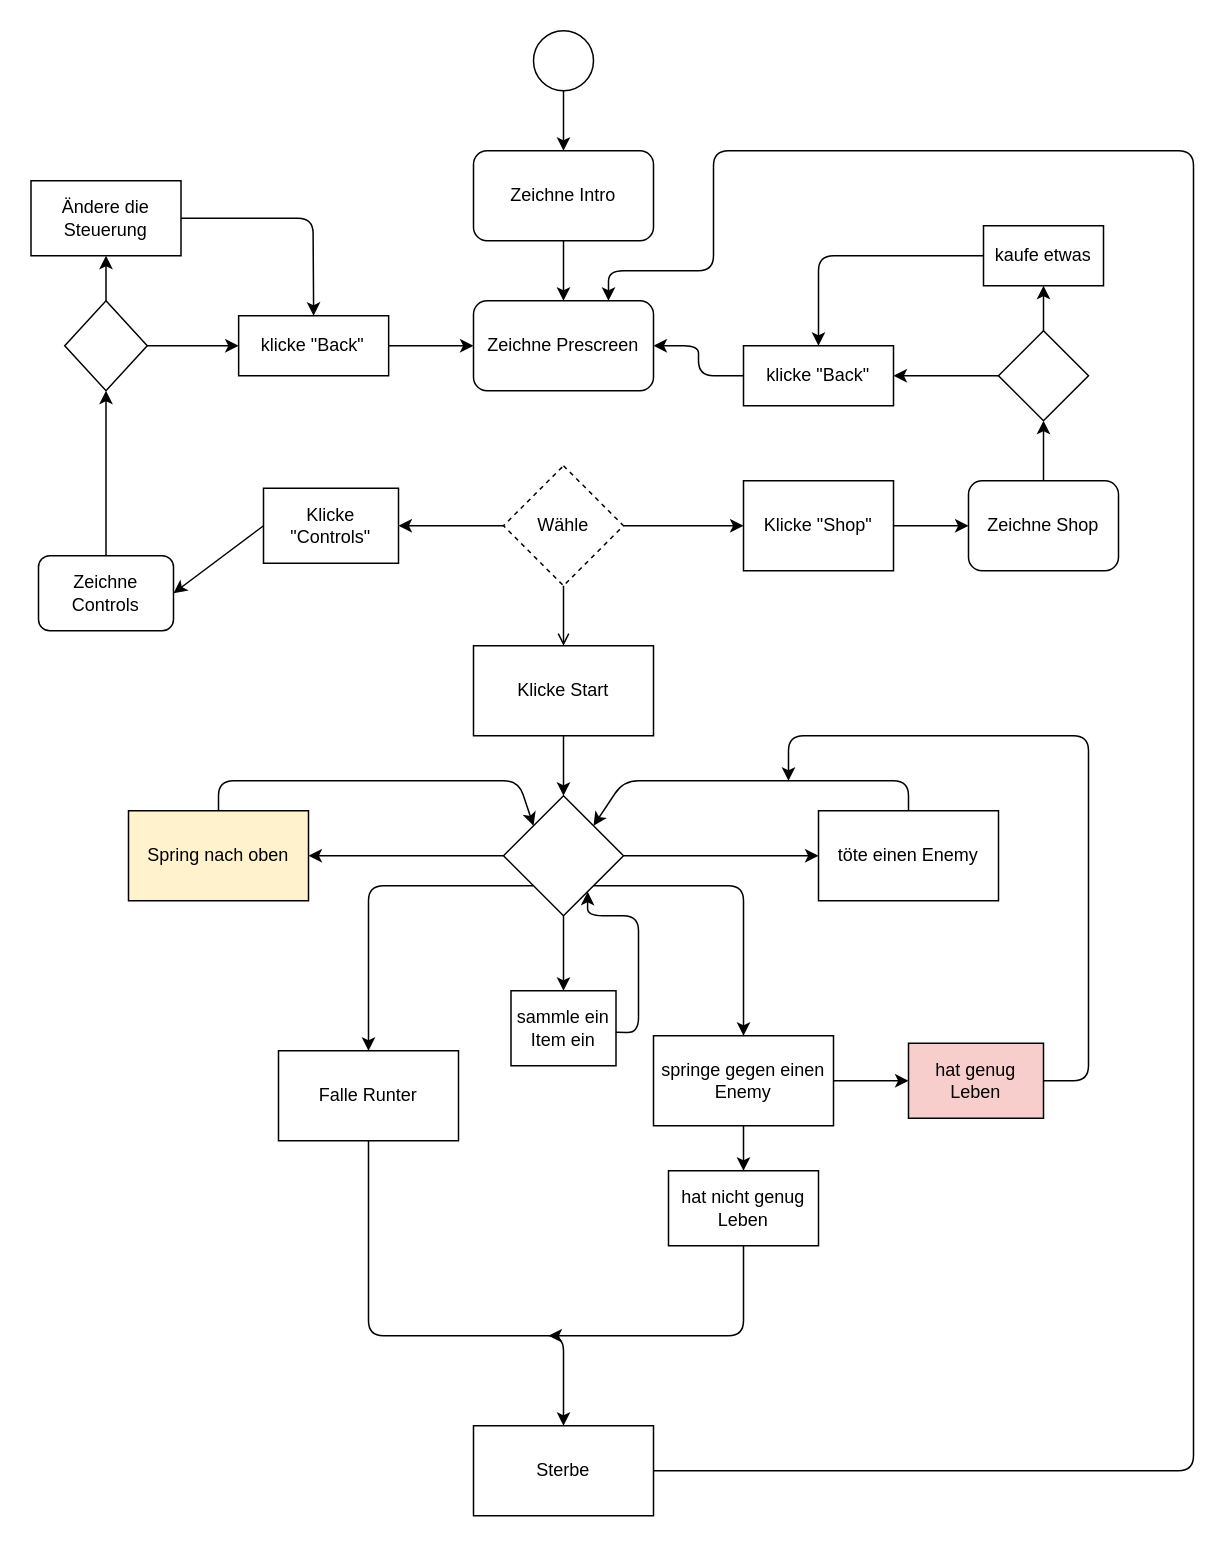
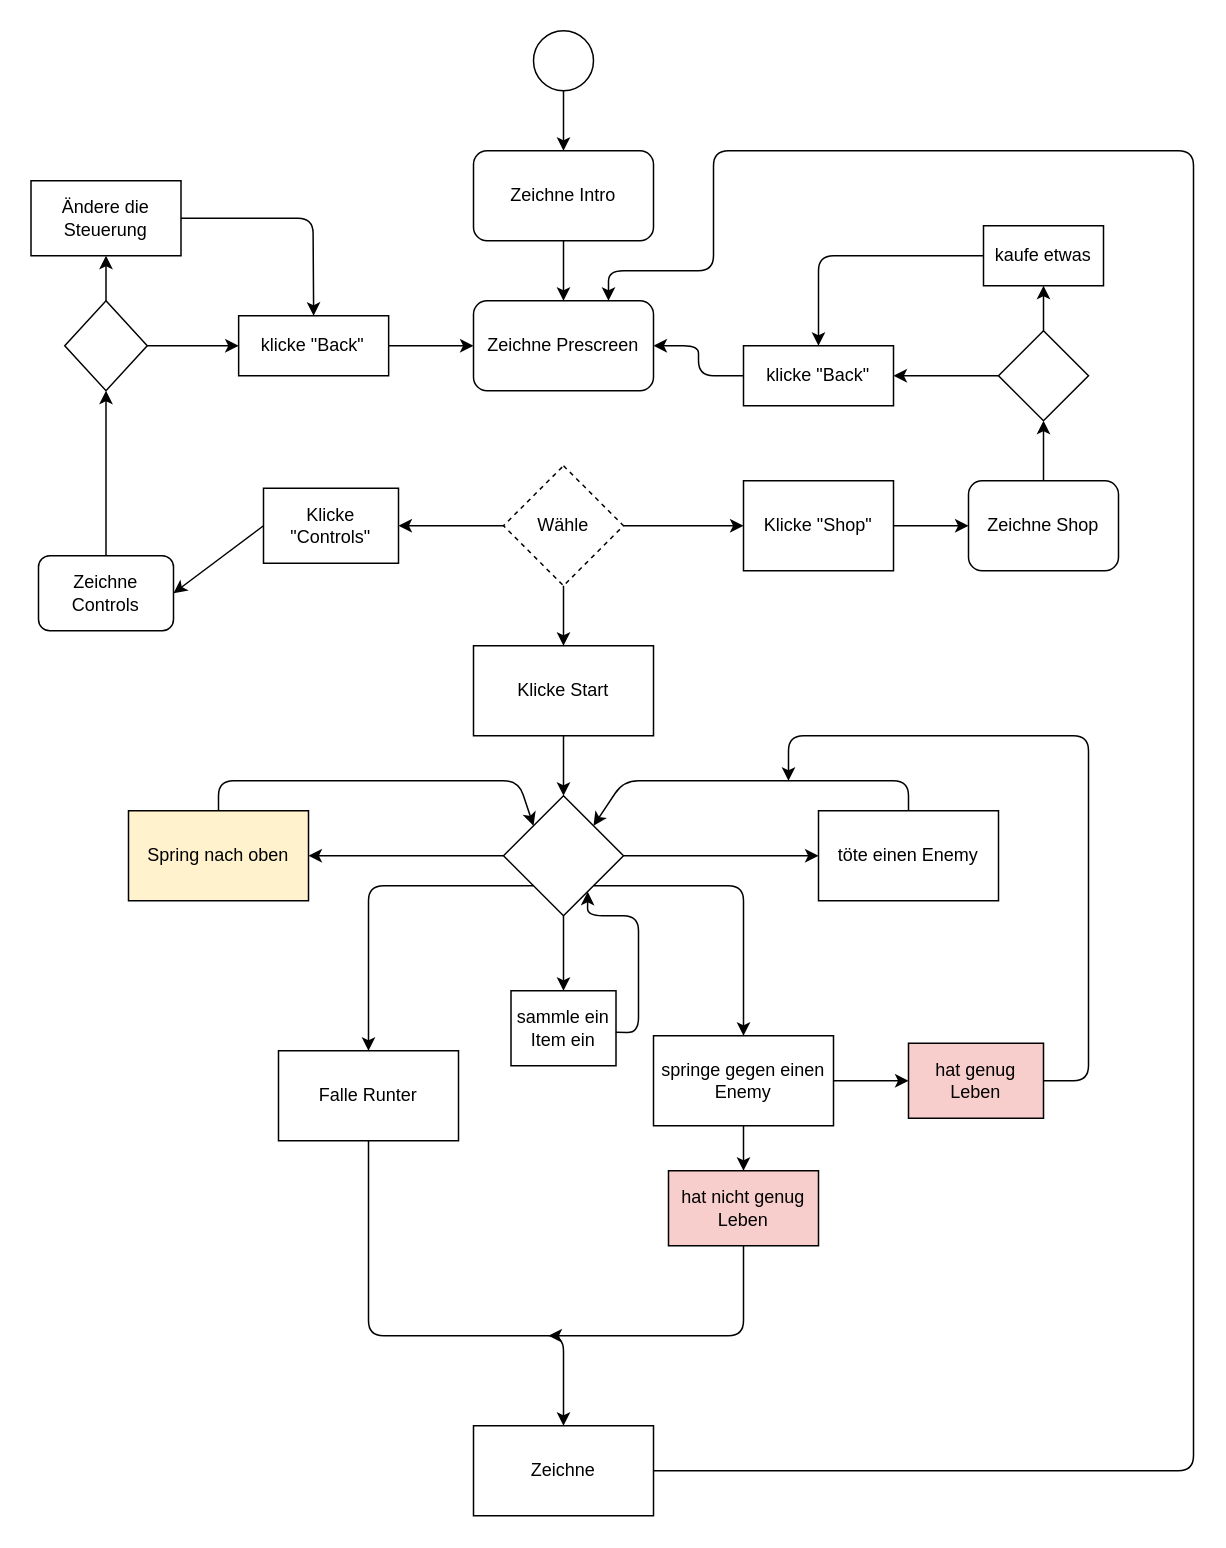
(563, 636) -> (563, 634)
(743, 1208) -> (743, 1208)
(563, 1471) -> (563, 1471)
